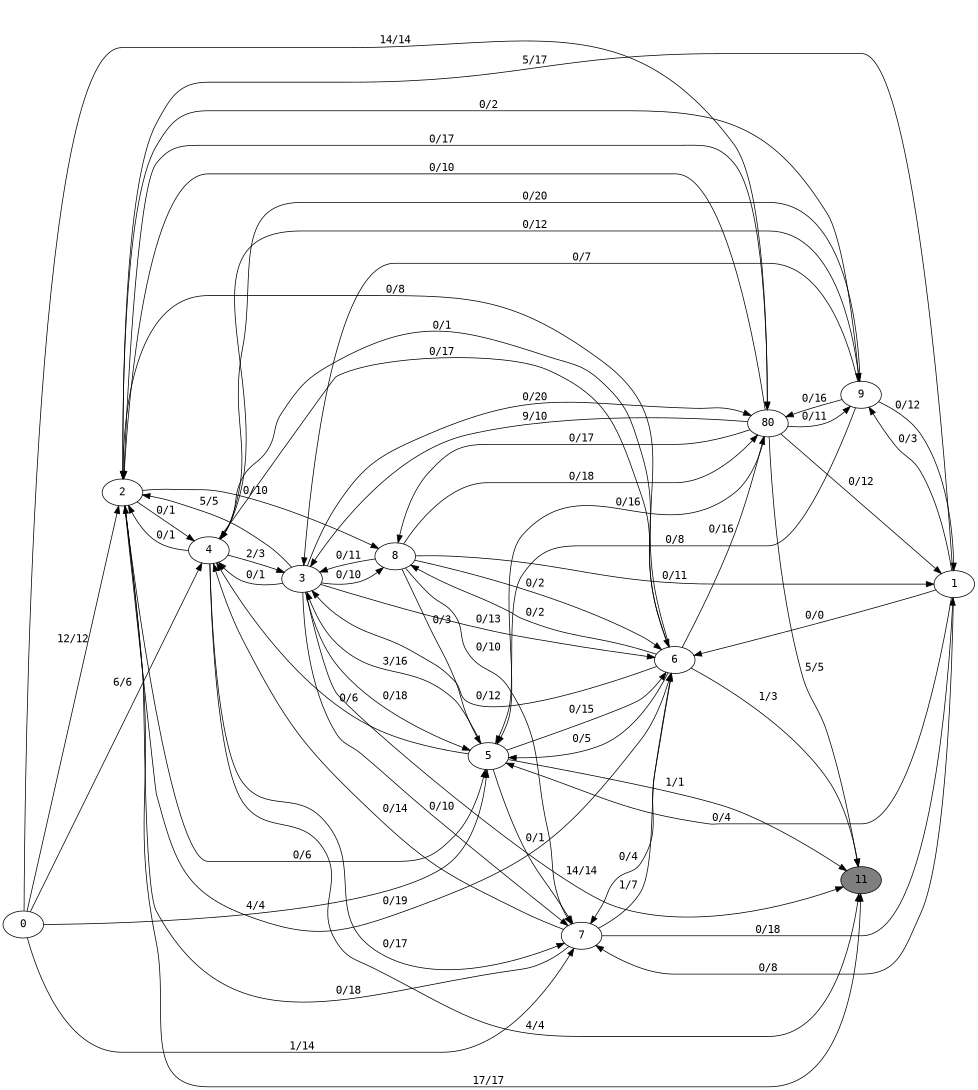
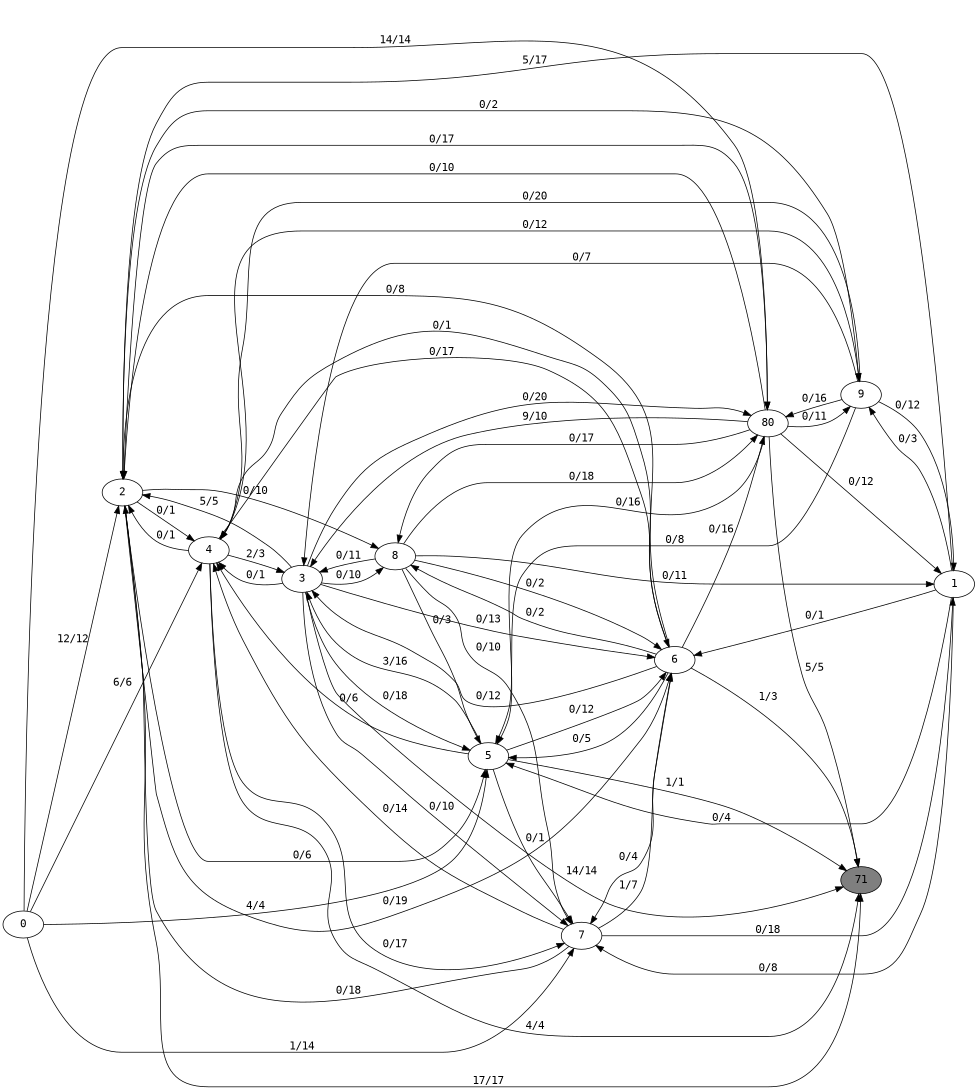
(815, 616) -> (815, 616)
(582, 710) -> (582, 710)
(861, 880) -> (861, 880)
